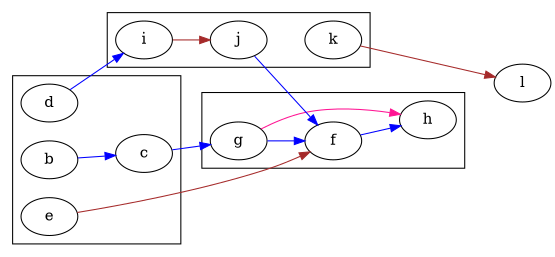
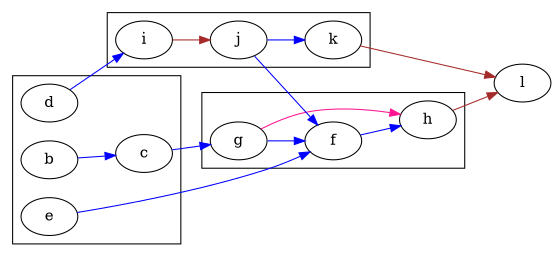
none -> (281, 40)
none -> (471, 103)
(190, 190) -> (190, 190)
